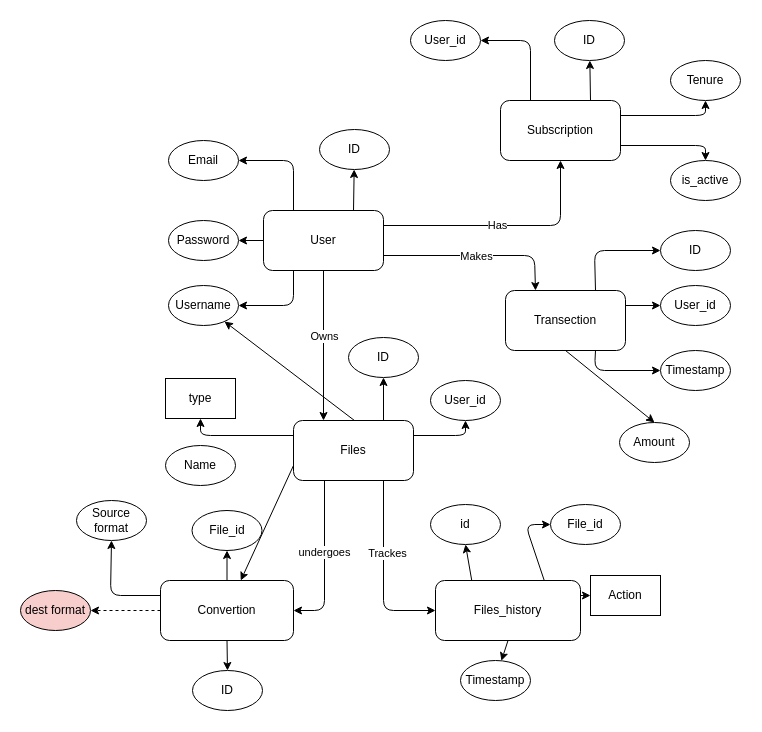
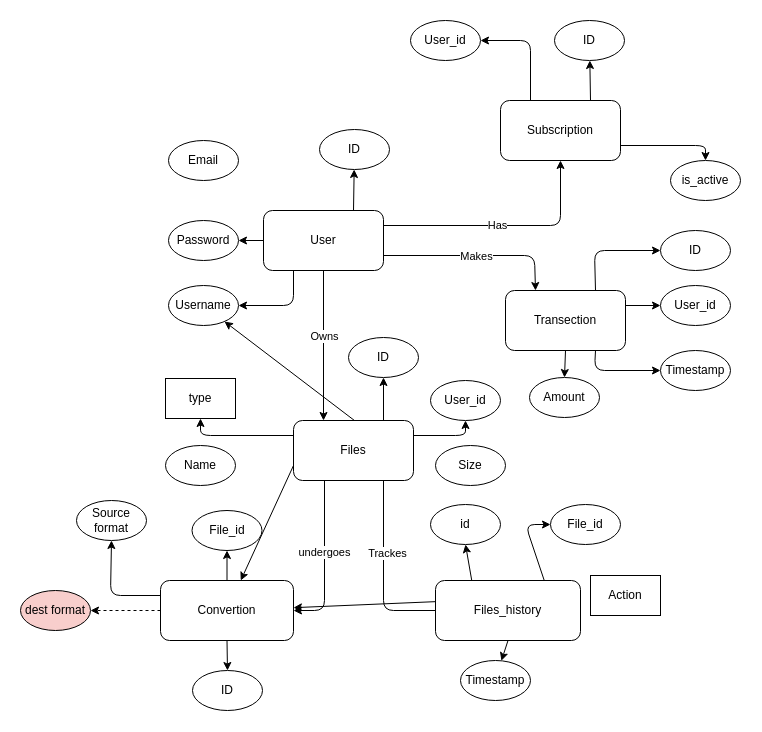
(706, 81) -> none
(665, 116) -> none
(292, 164) -> none
(655, 443) -> (565, 398)
none -> (471, 466)
(582, 596) -> (368, 605)
(427, 611) -> (430, 611)
